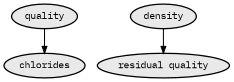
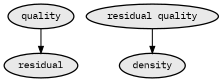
(163, 38) -> (152, 38)
(45, 66) -> (41, 66)
